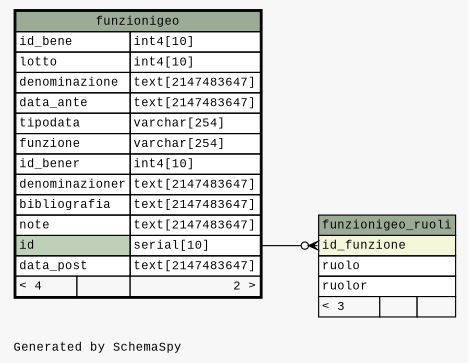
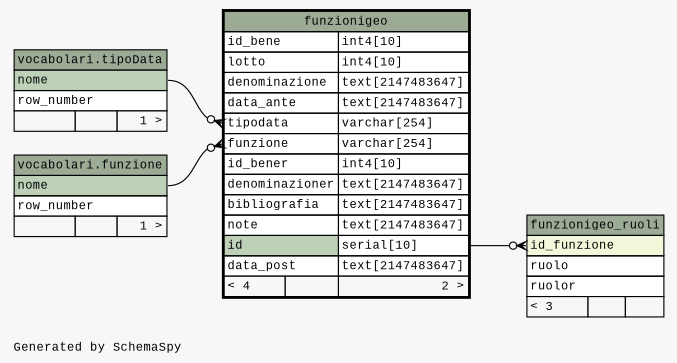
none -> (90, 91)
none -> (90, 196)
